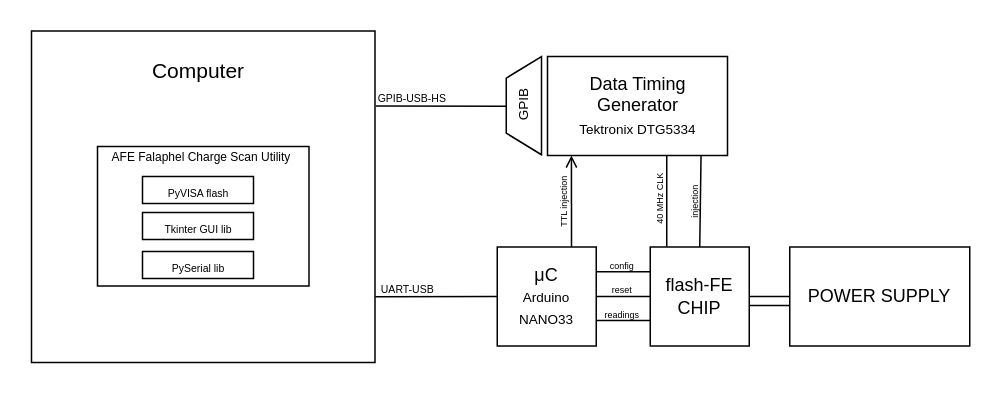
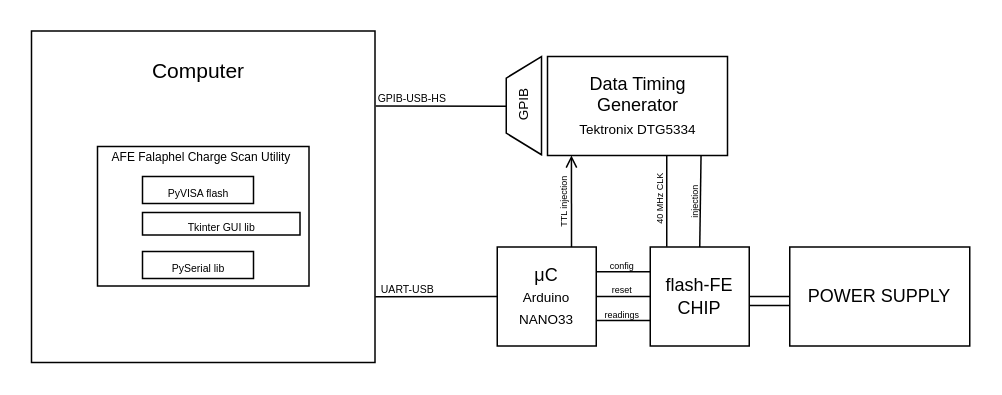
(198, 226) -> (221, 224)
